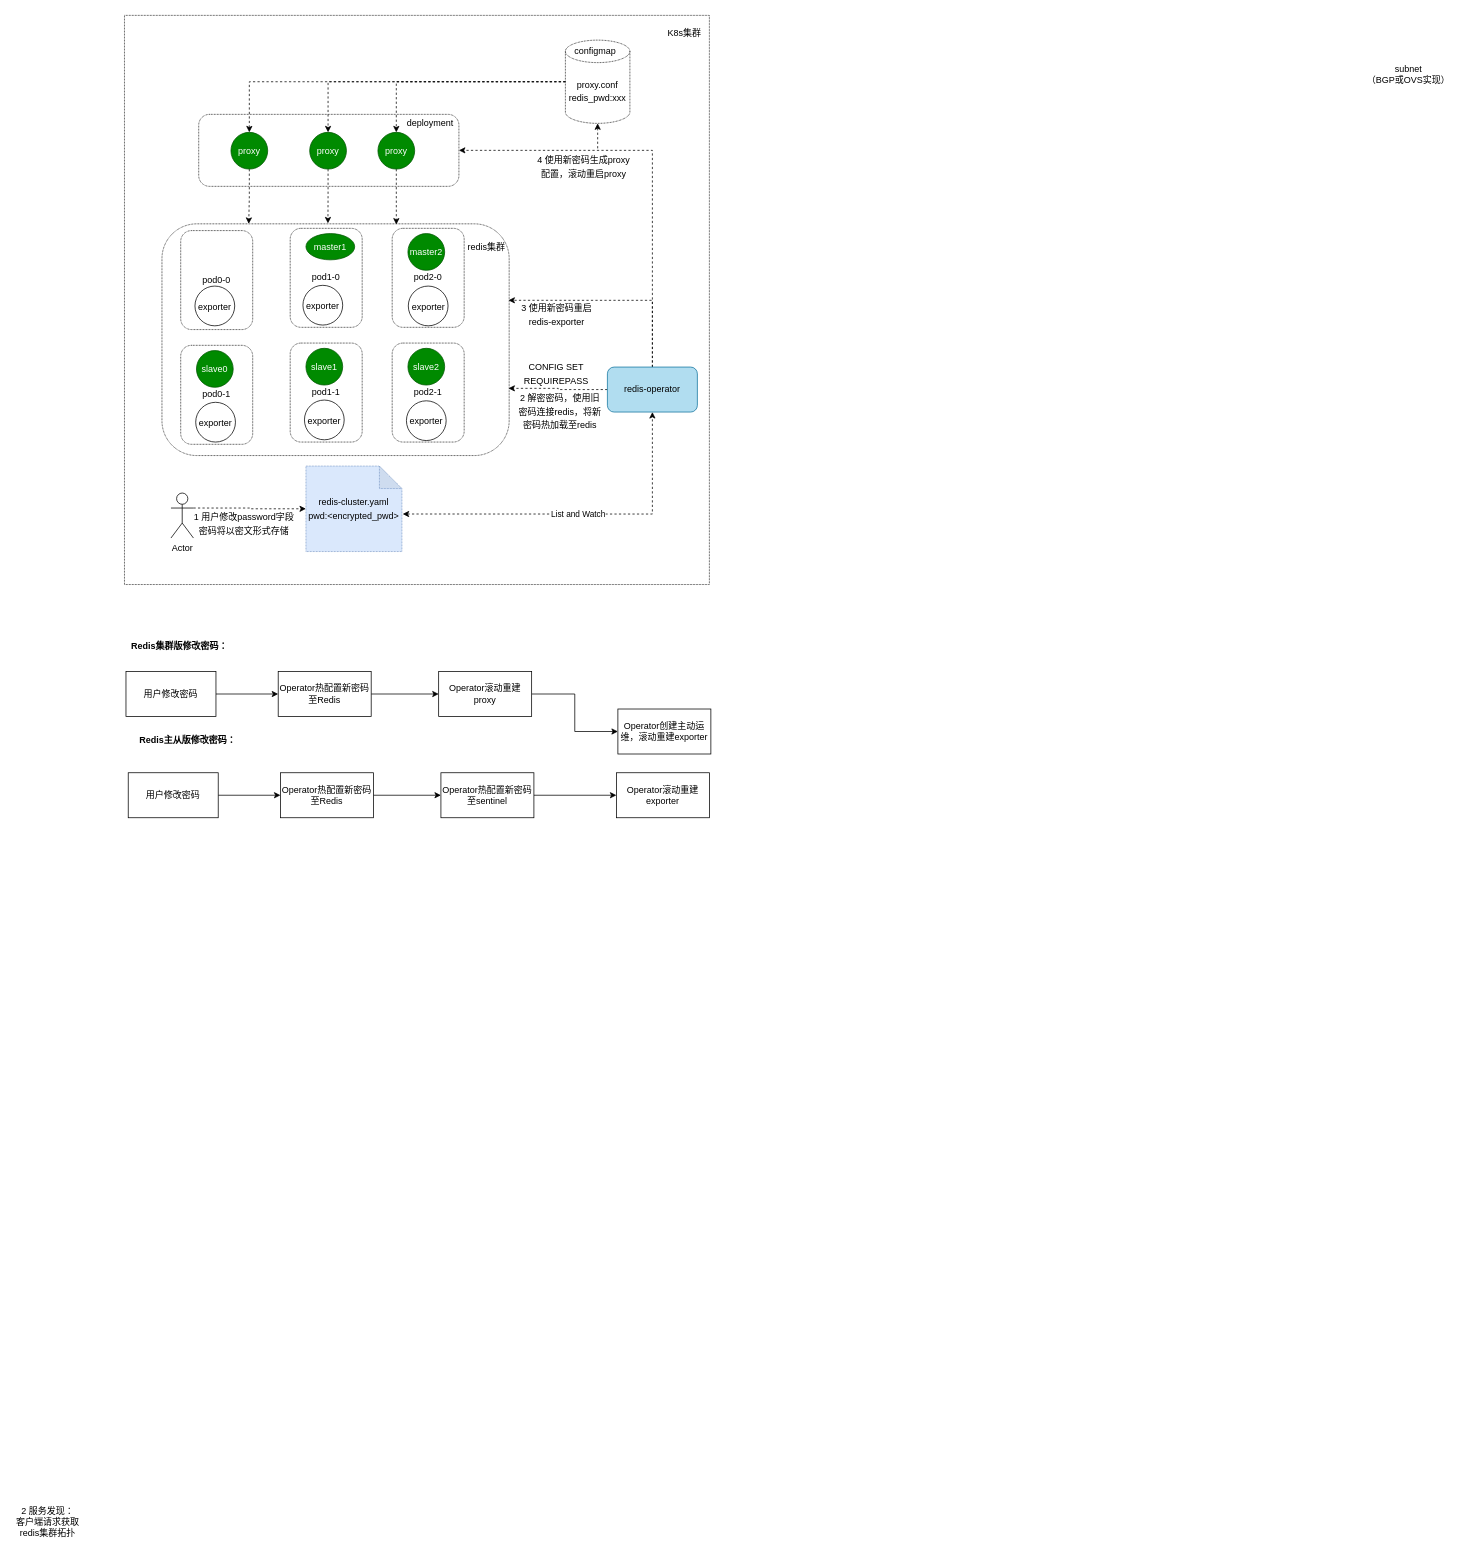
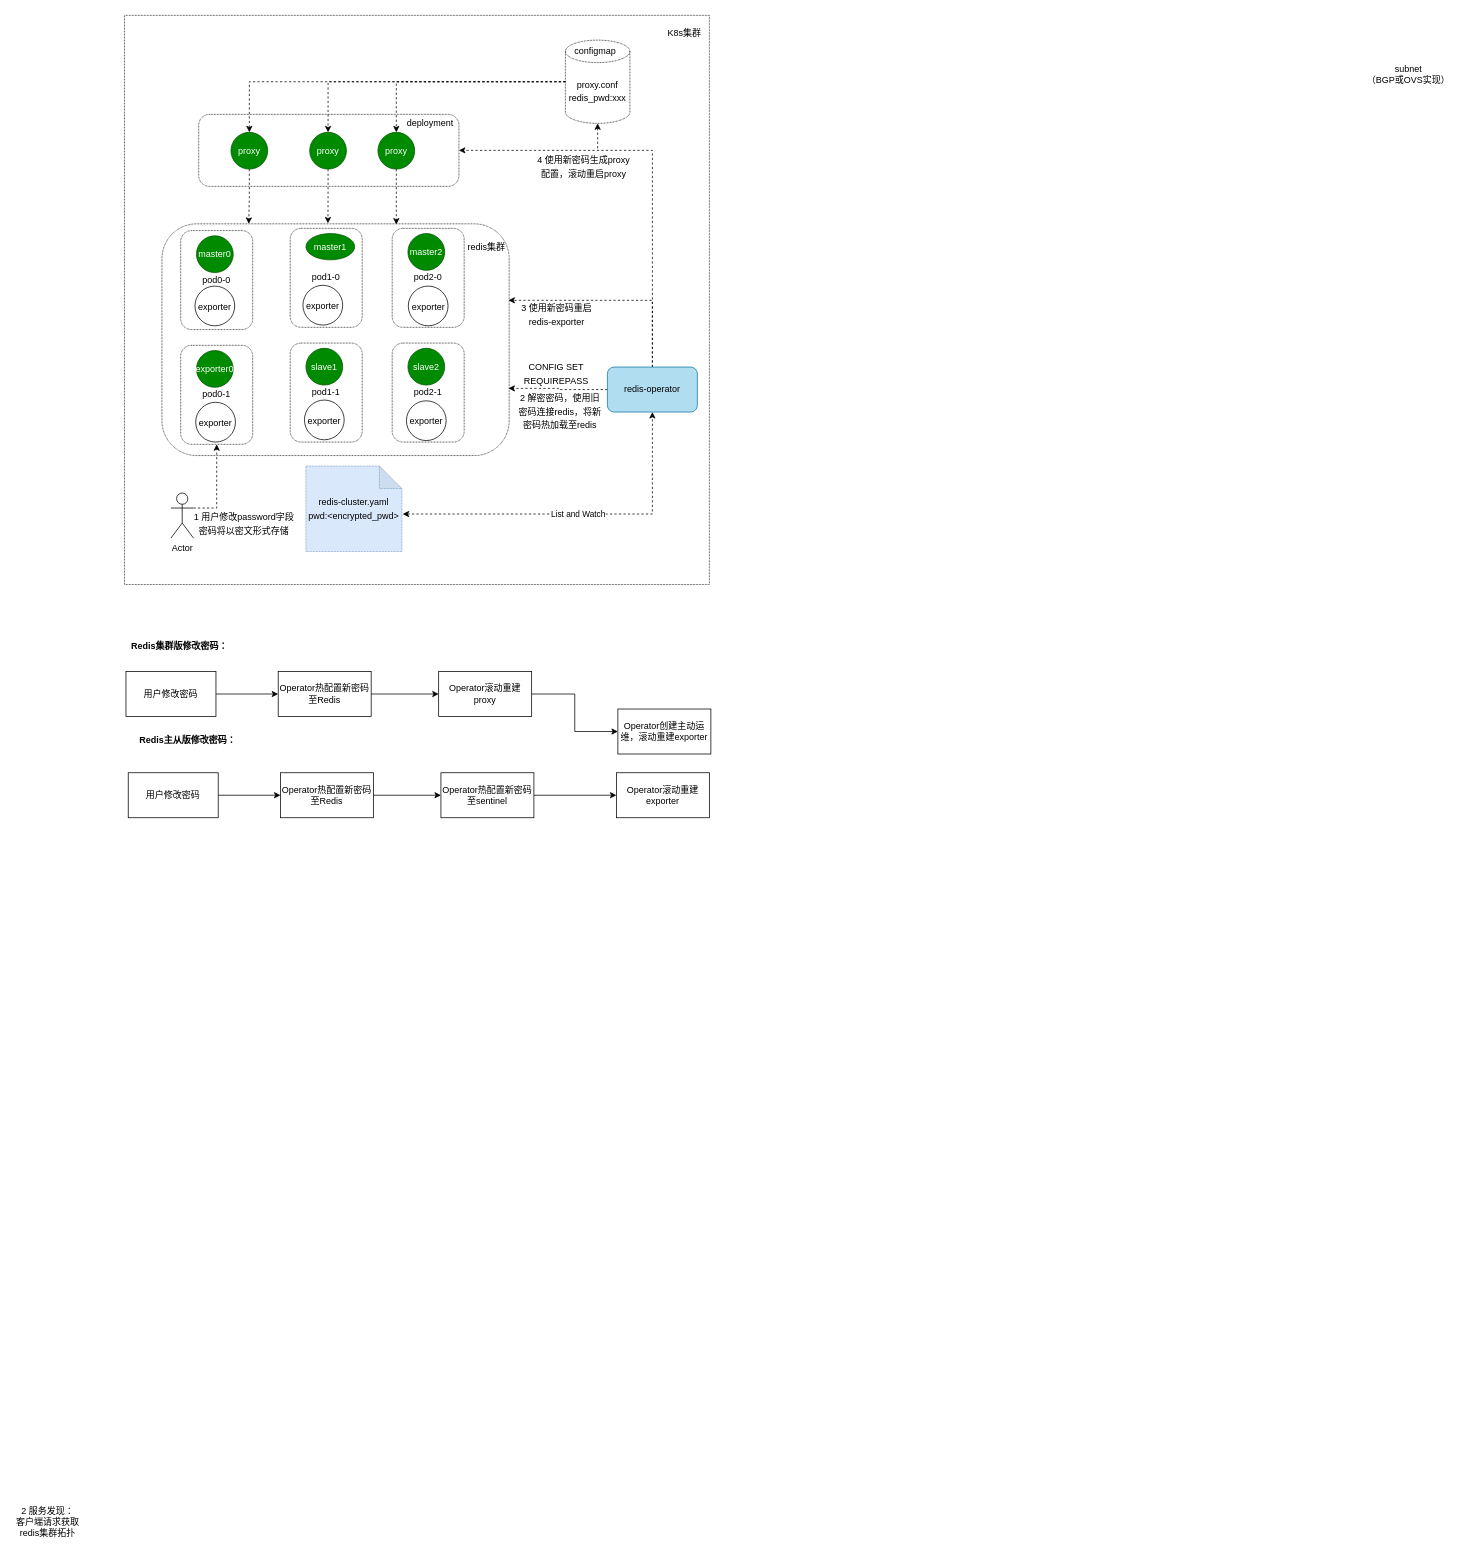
none -> (215, 254)
(215, 369) -> (215, 369)
(276, 509) -> (216, 478)
